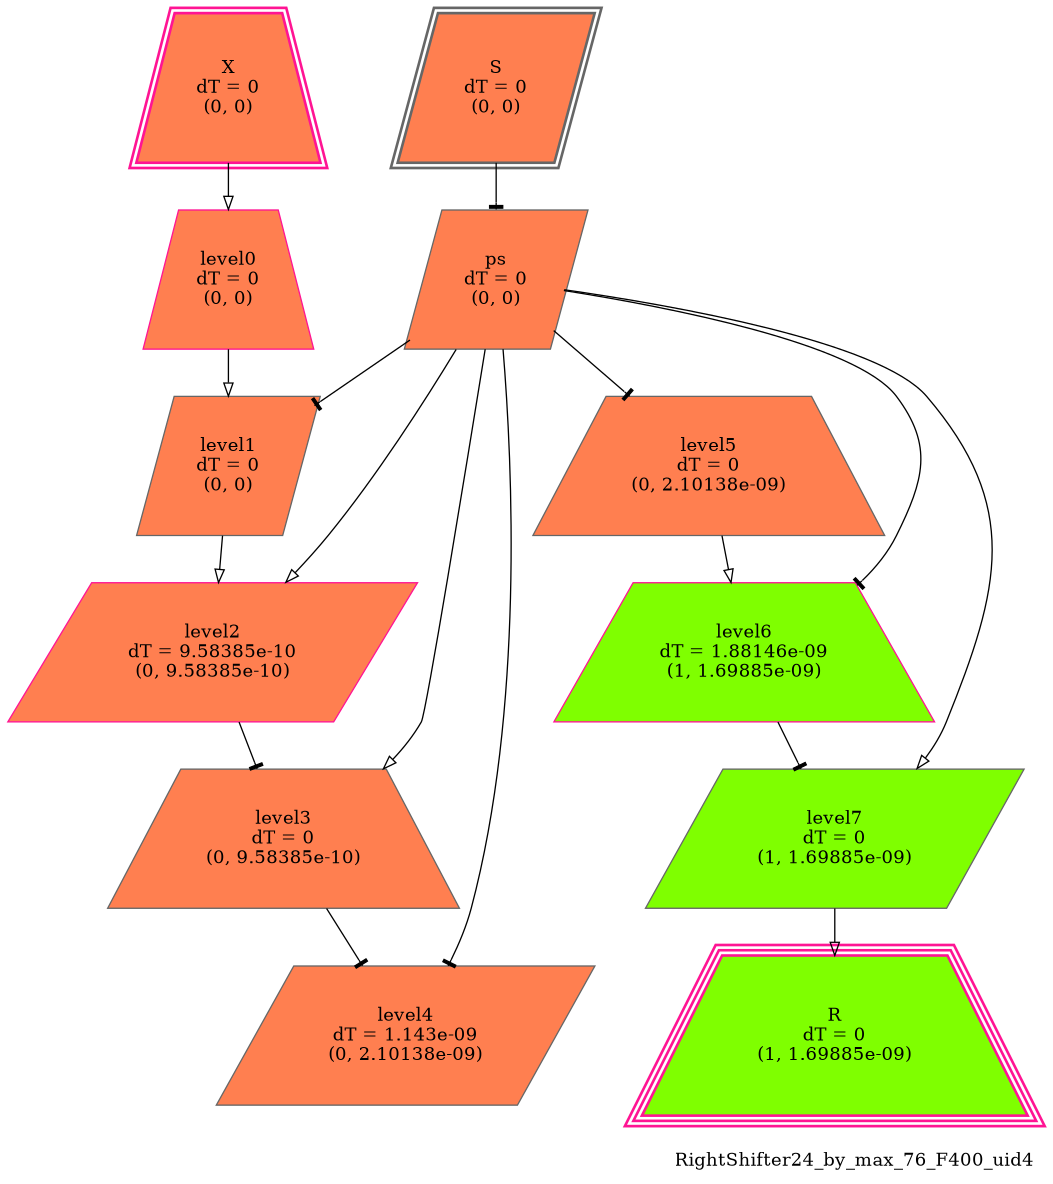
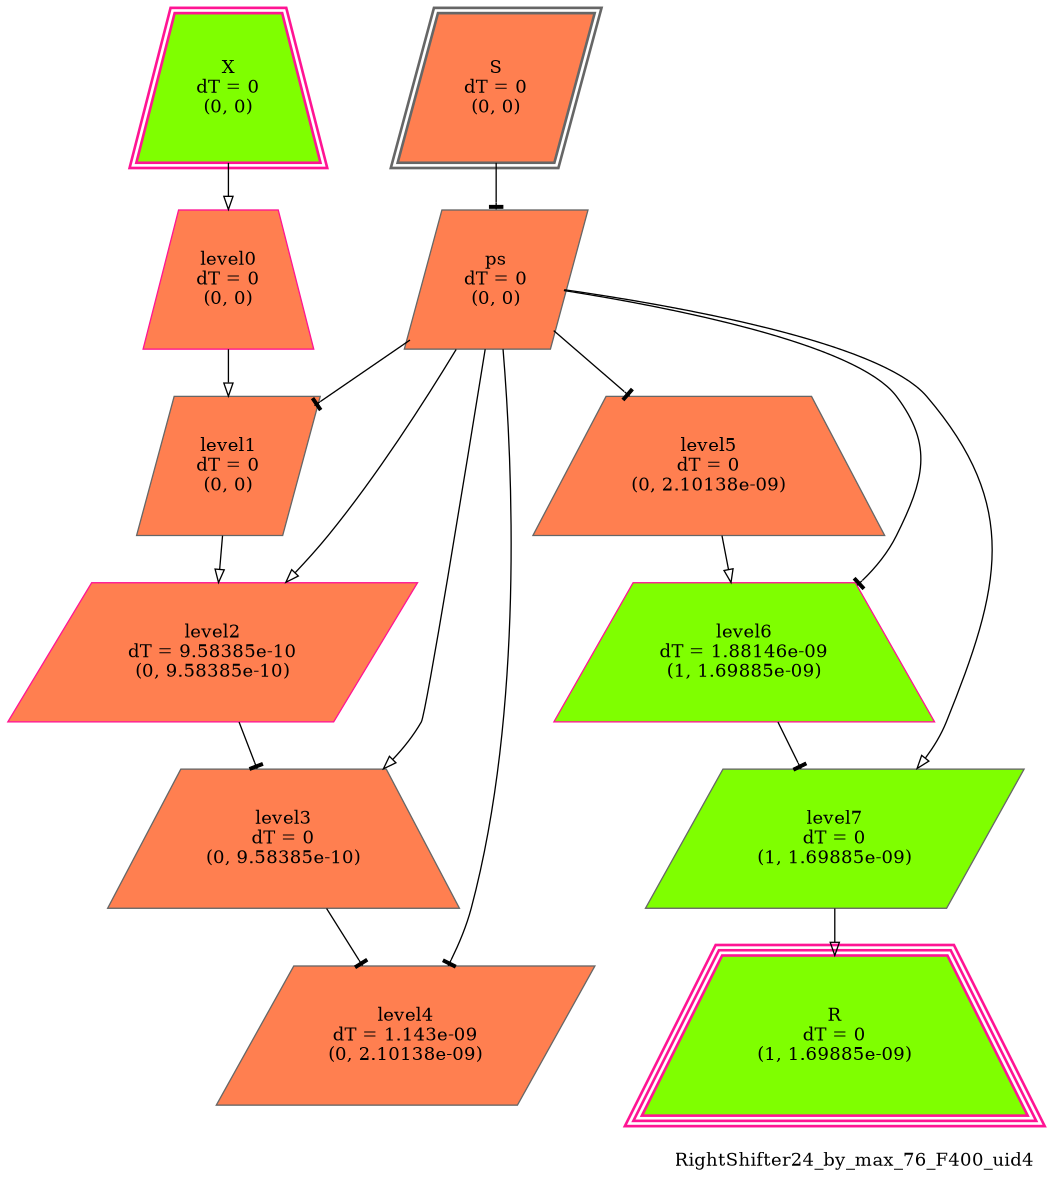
(228, 88) -> (228, 88)
